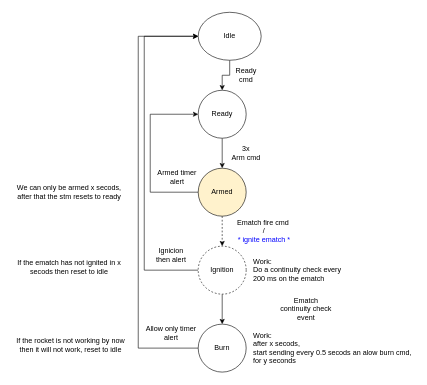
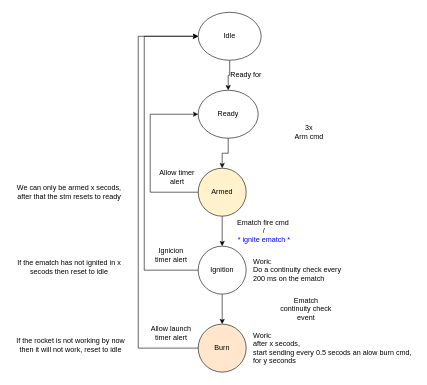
(246, 75) -> (246, 75)
(222, 114) -> (228, 114)
(246, 153) -> (309, 132)
(177, 177) -> (177, 177)
(222, 229) -> (222, 229)
(171, 255) -> (171, 255)
(222, 270) -> (222, 270)
(171, 333) -> (171, 333)
(222, 348) -> (222, 348)
